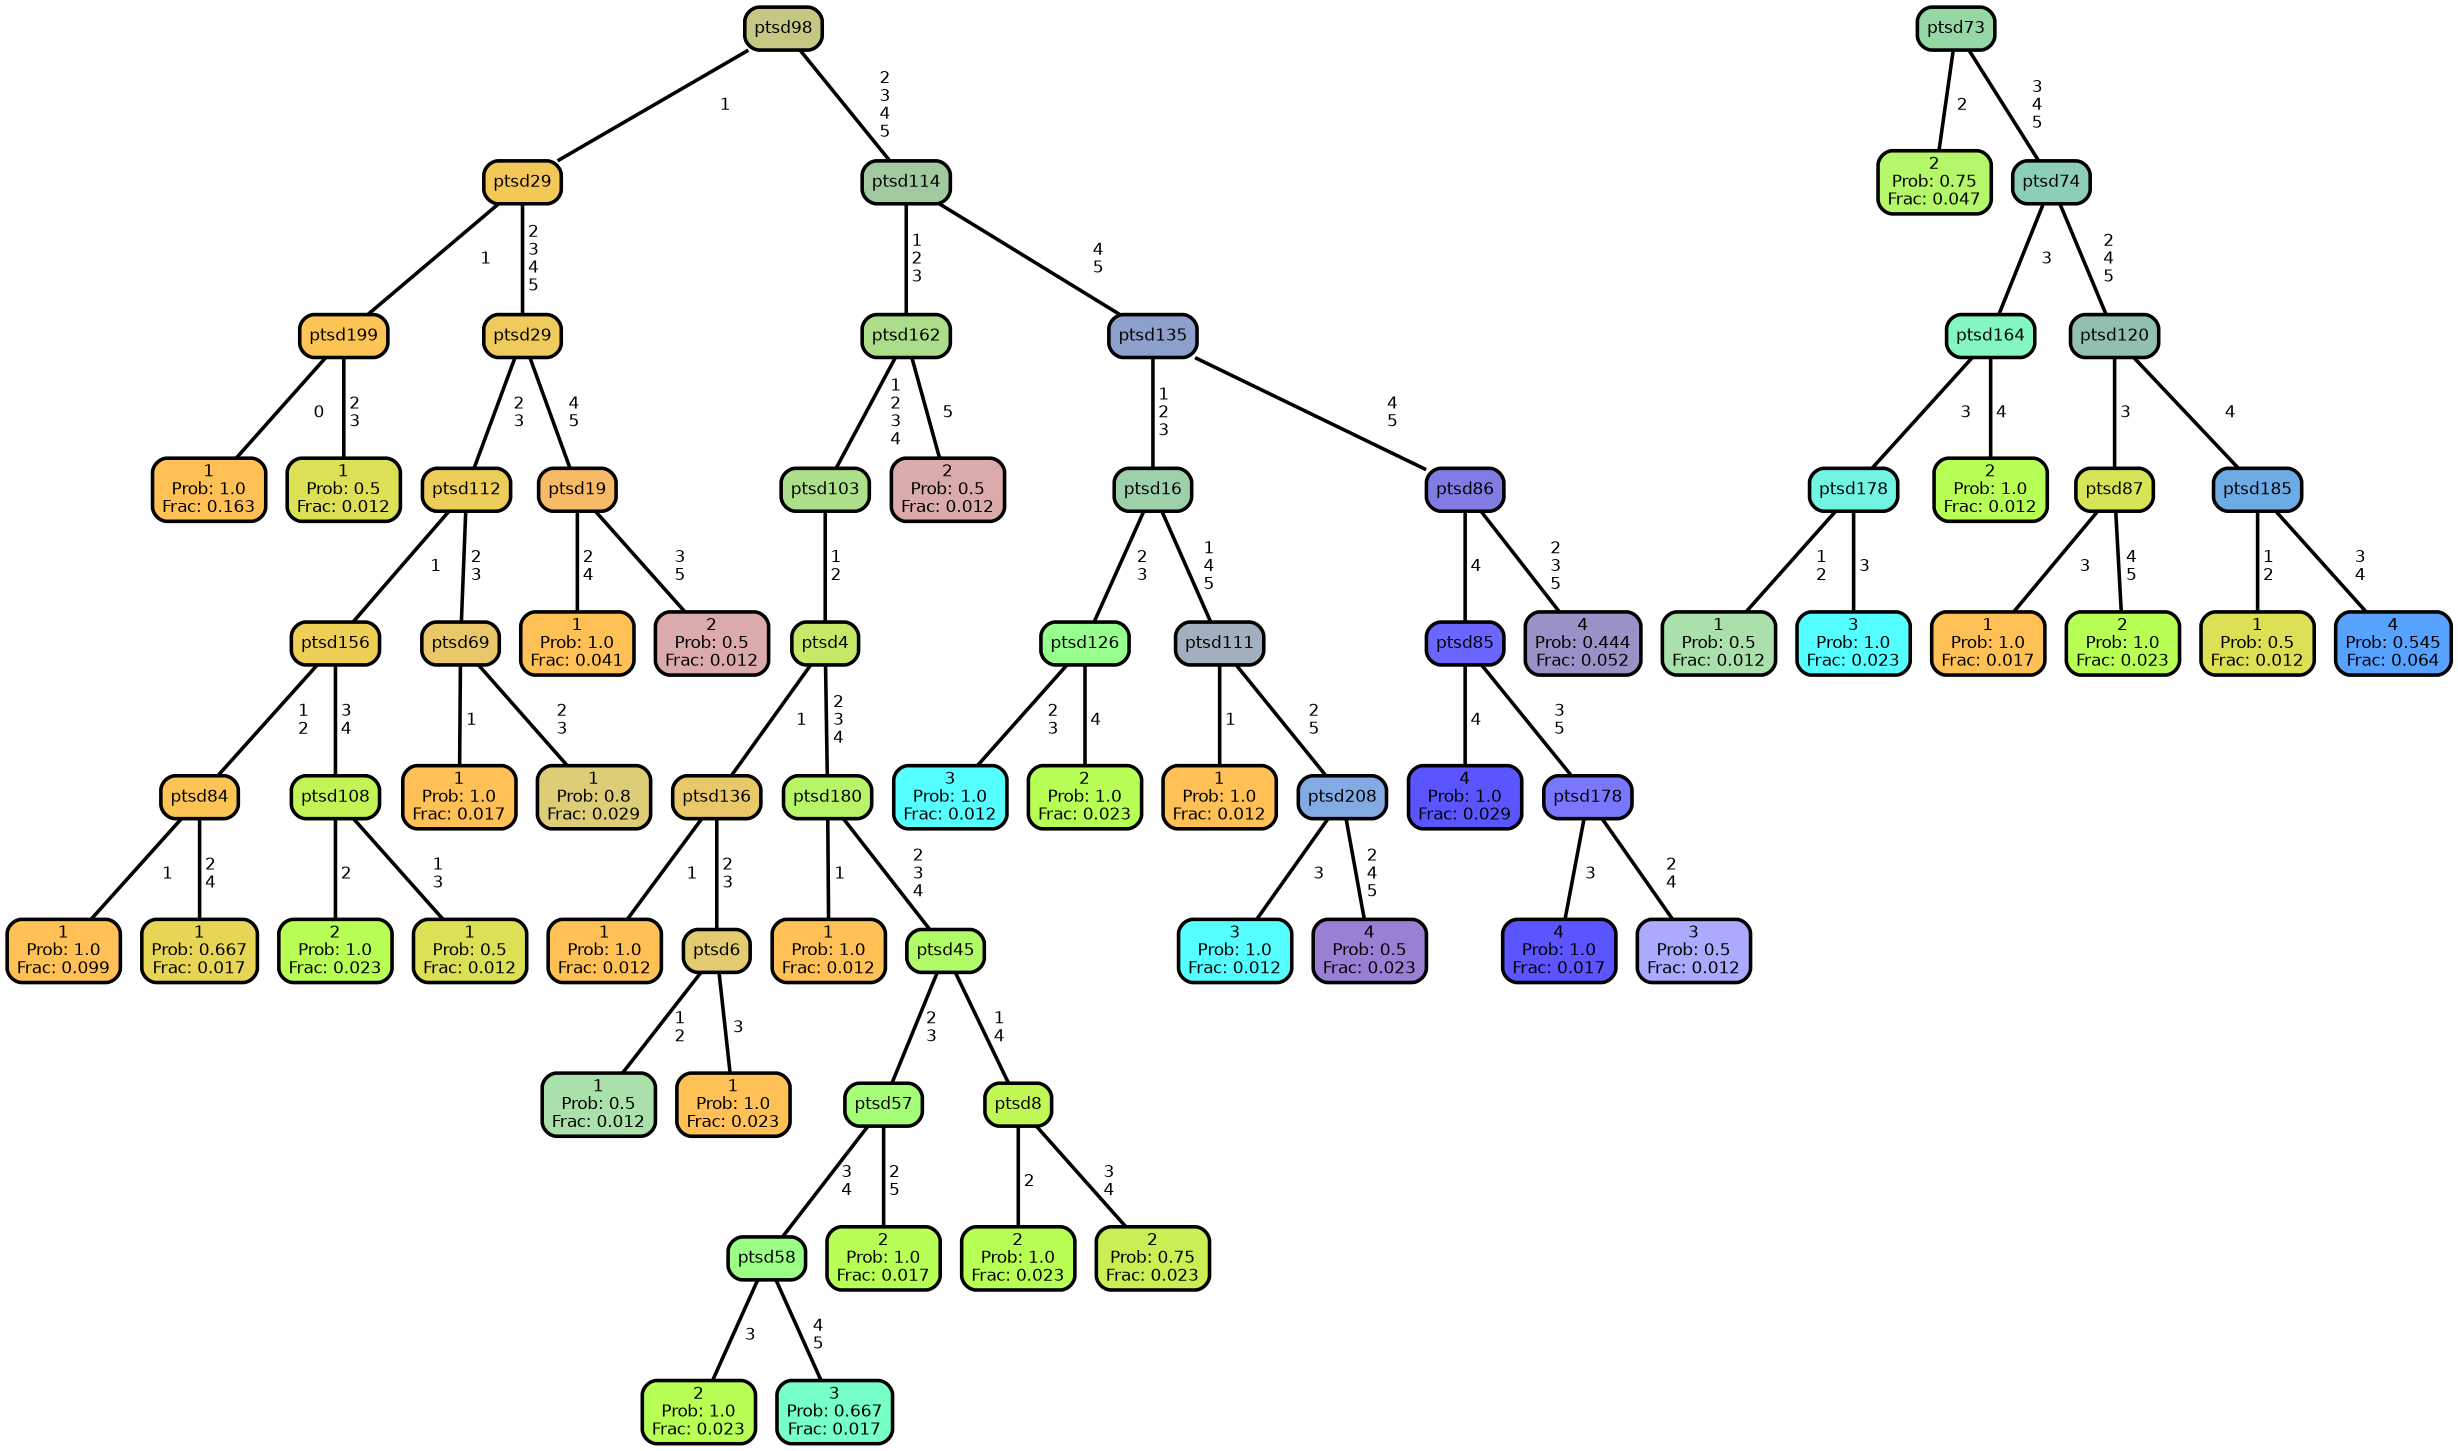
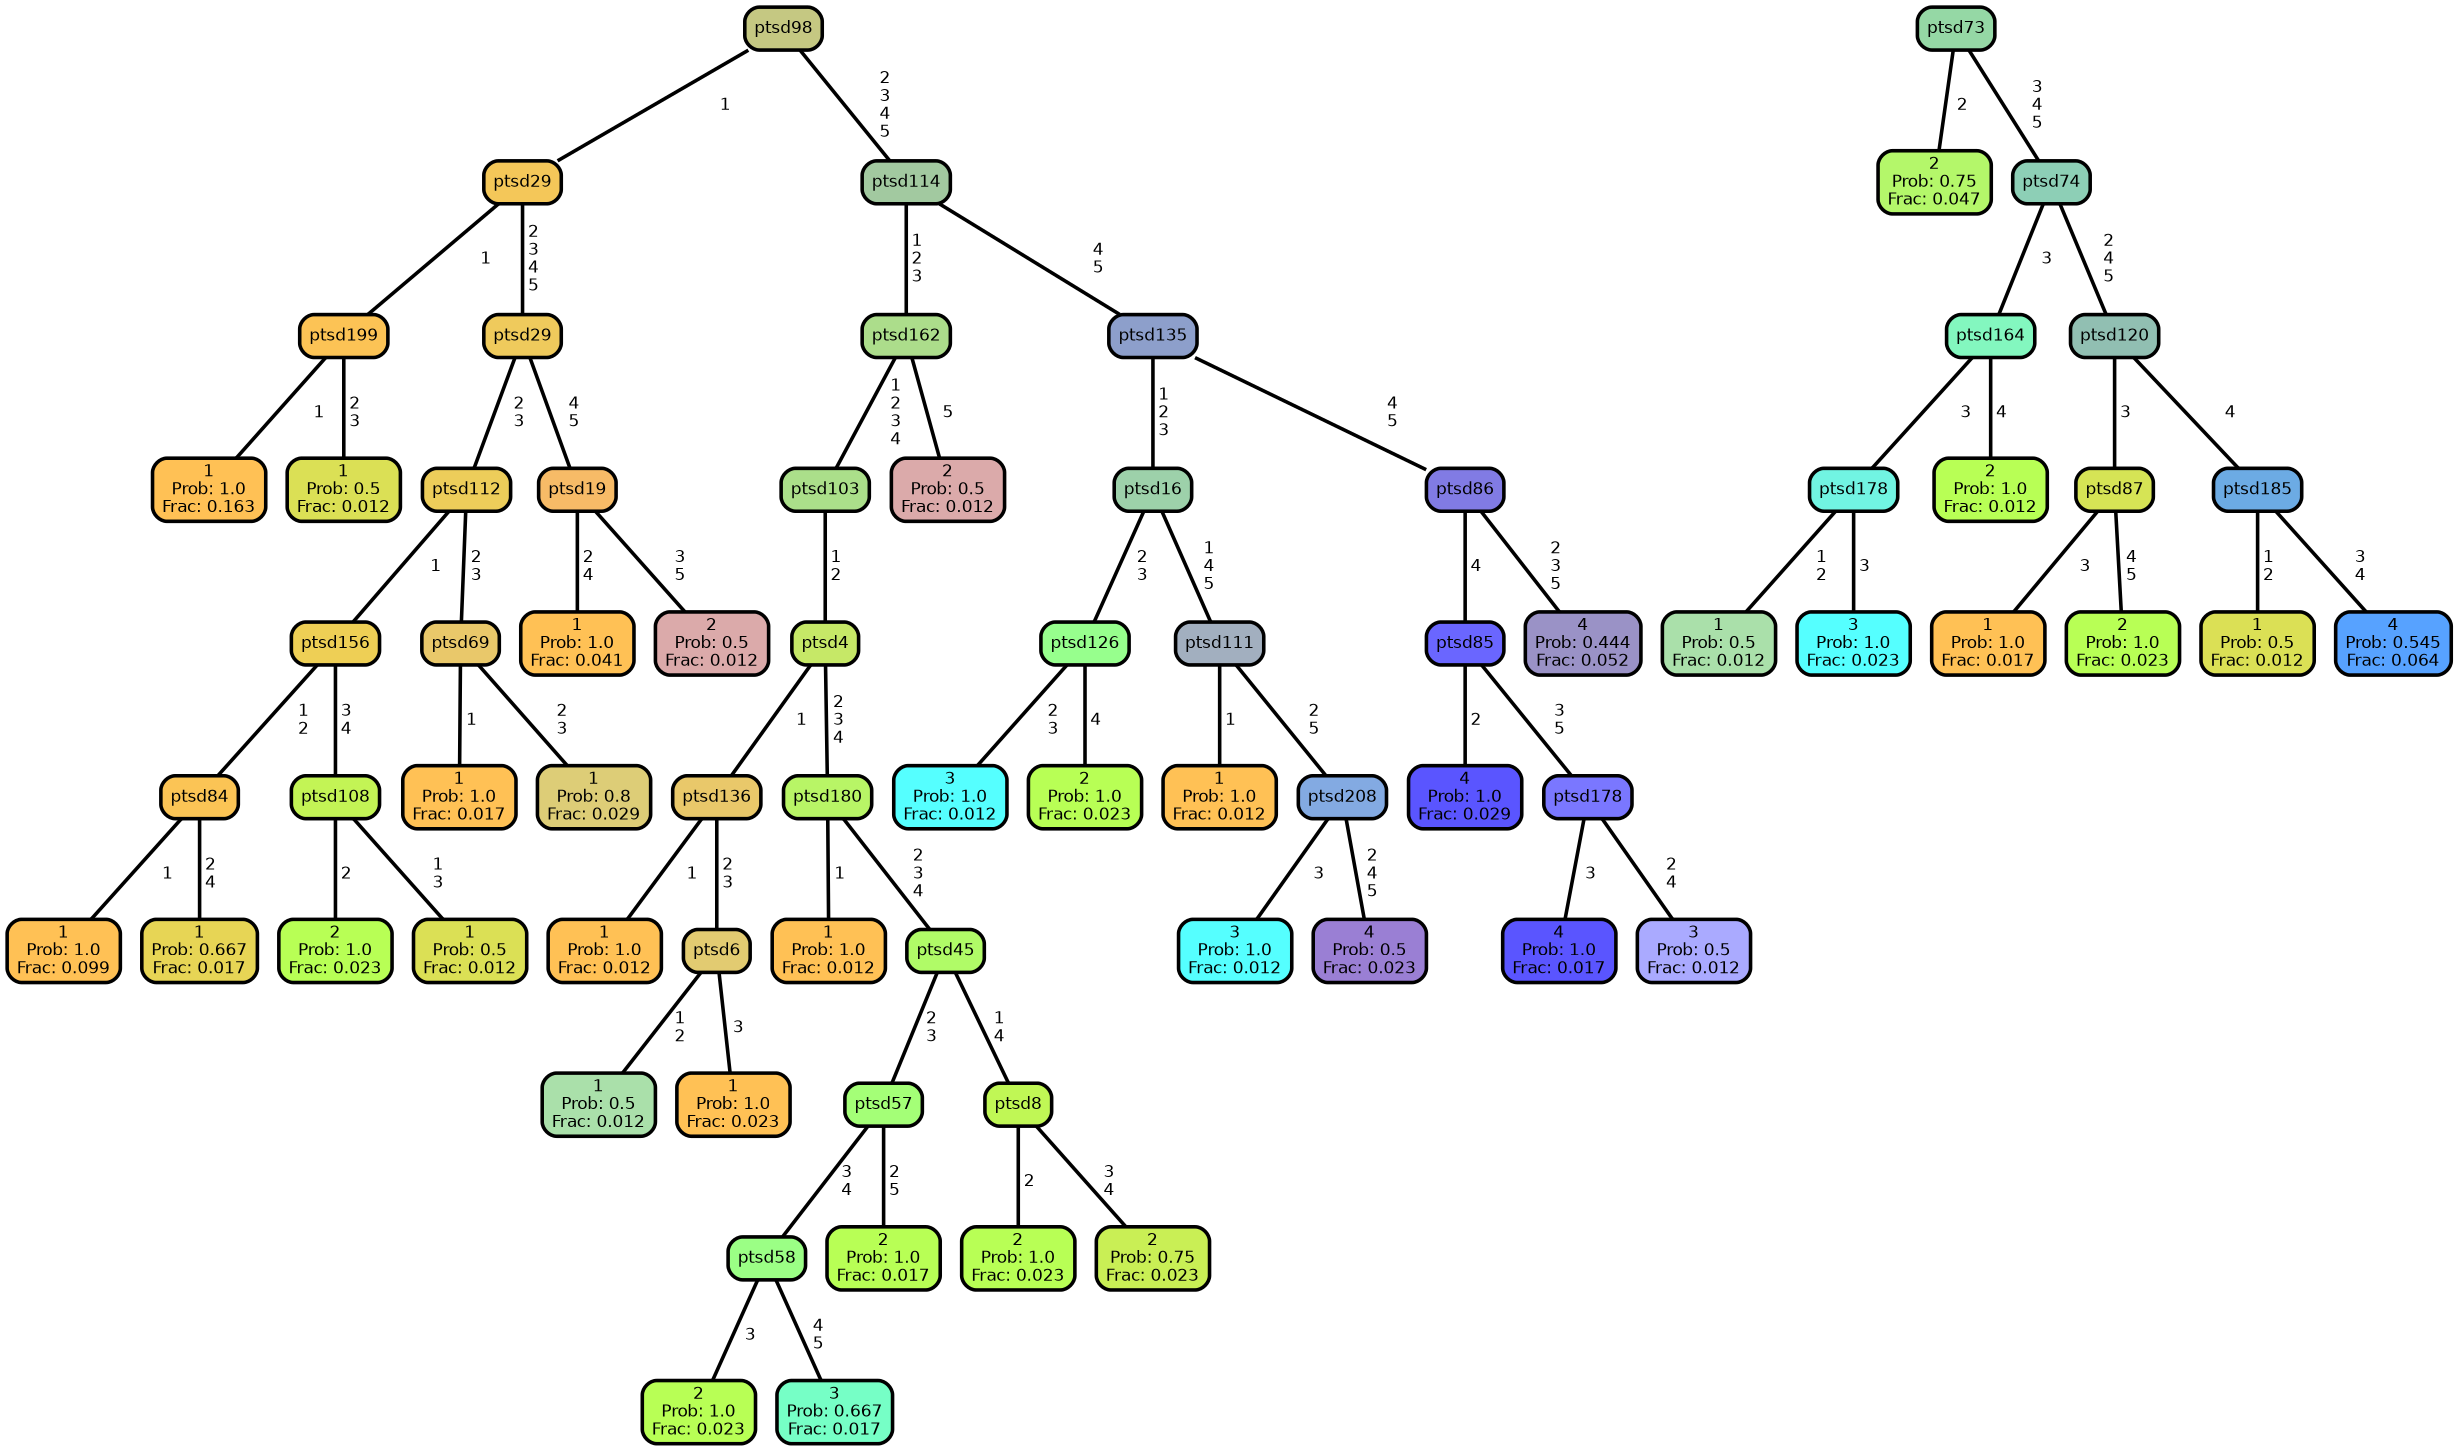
(316, 413) -> (316, 413)
(1473, 720) -> (1473, 720)
